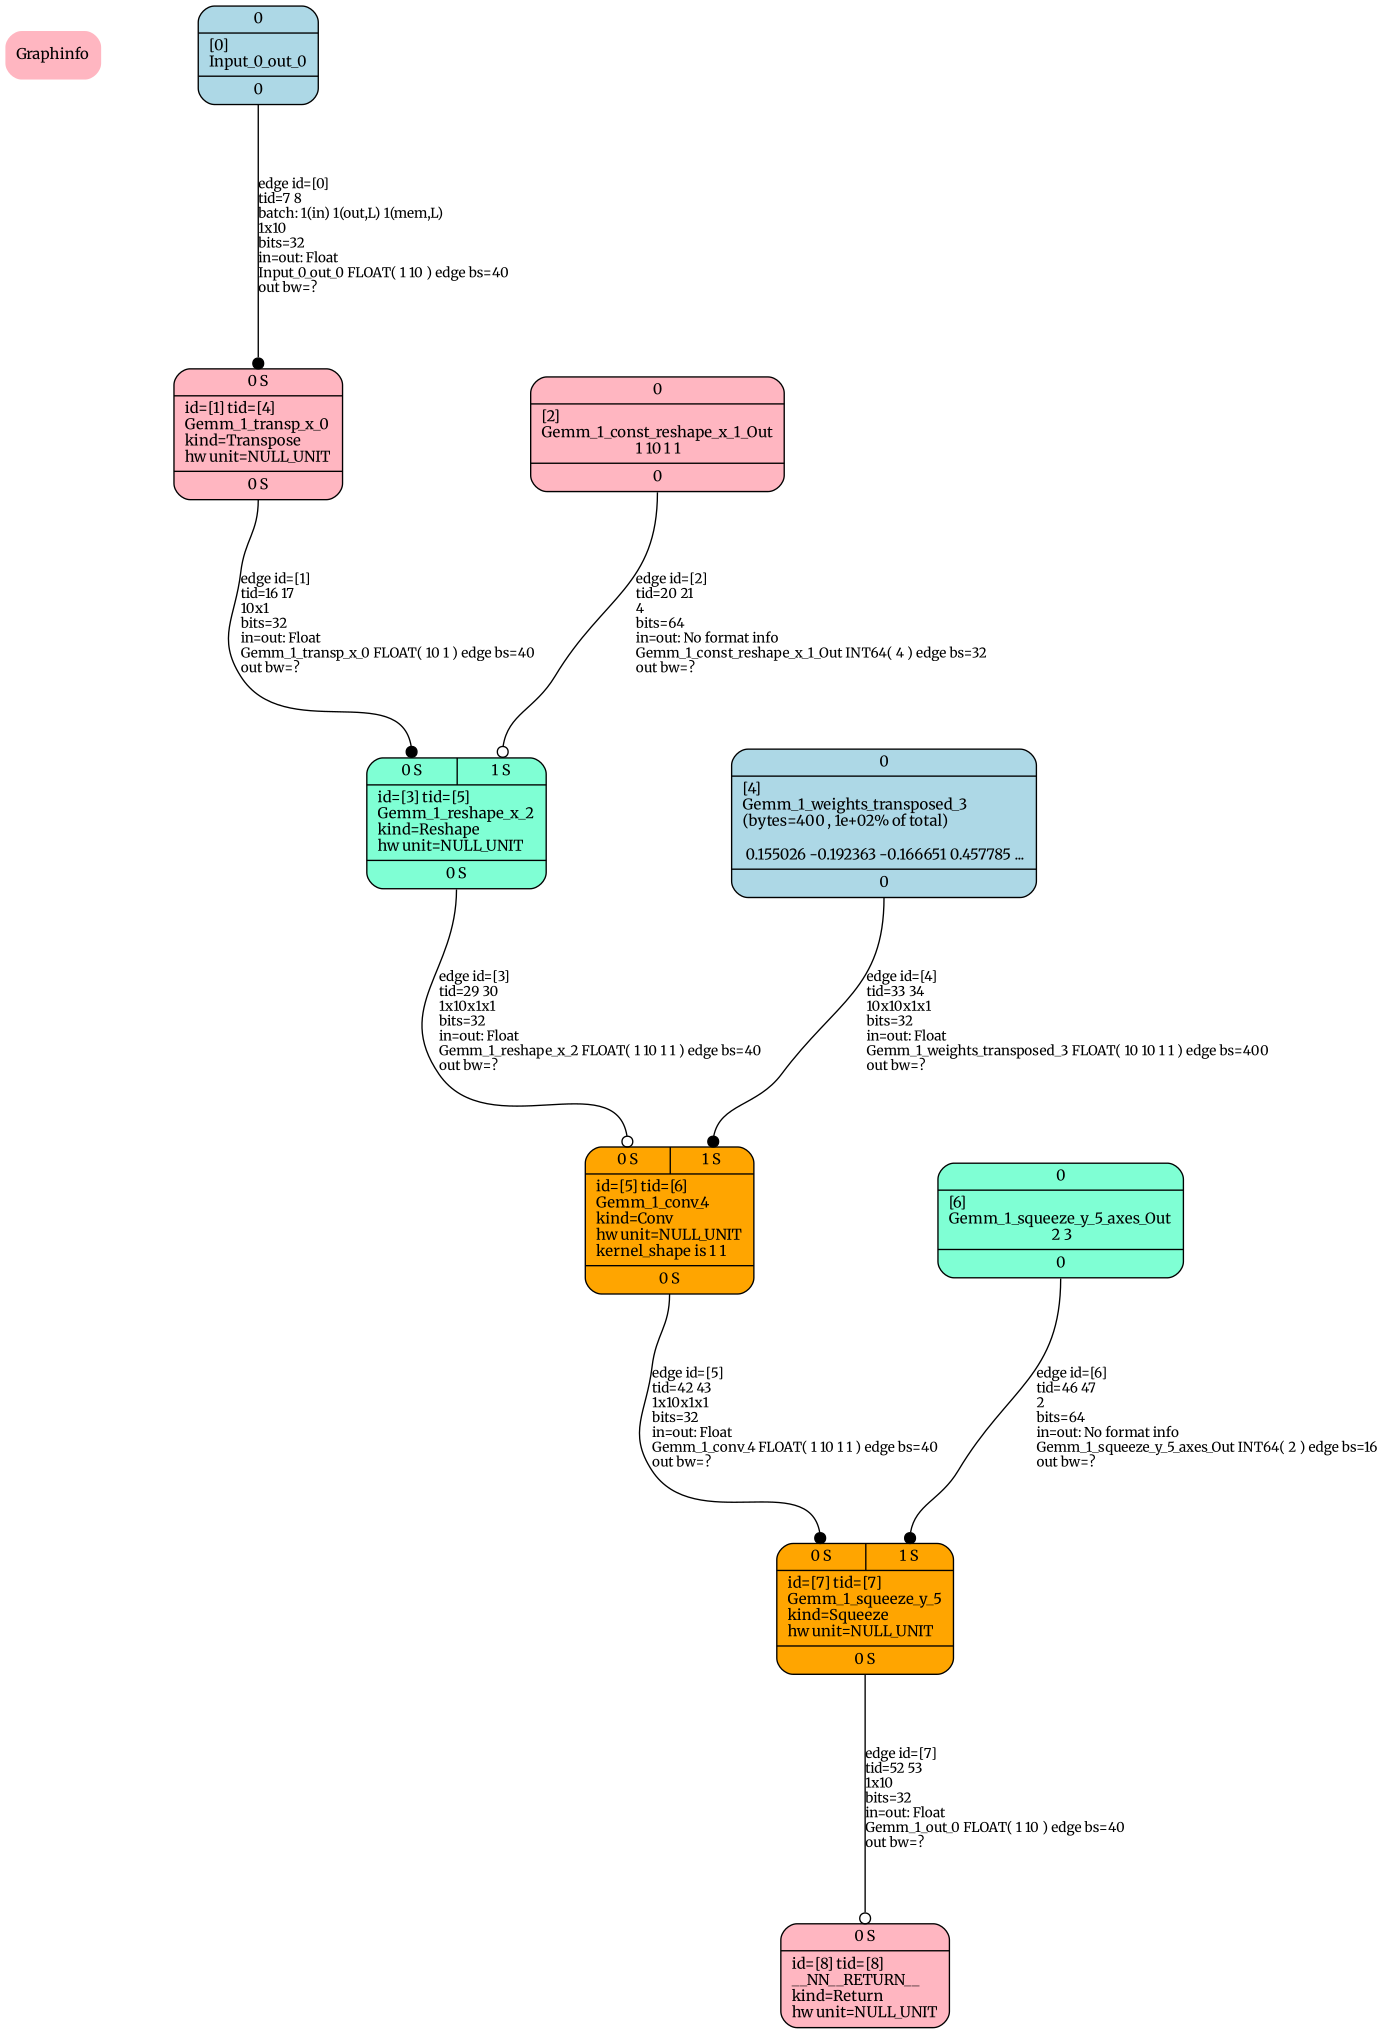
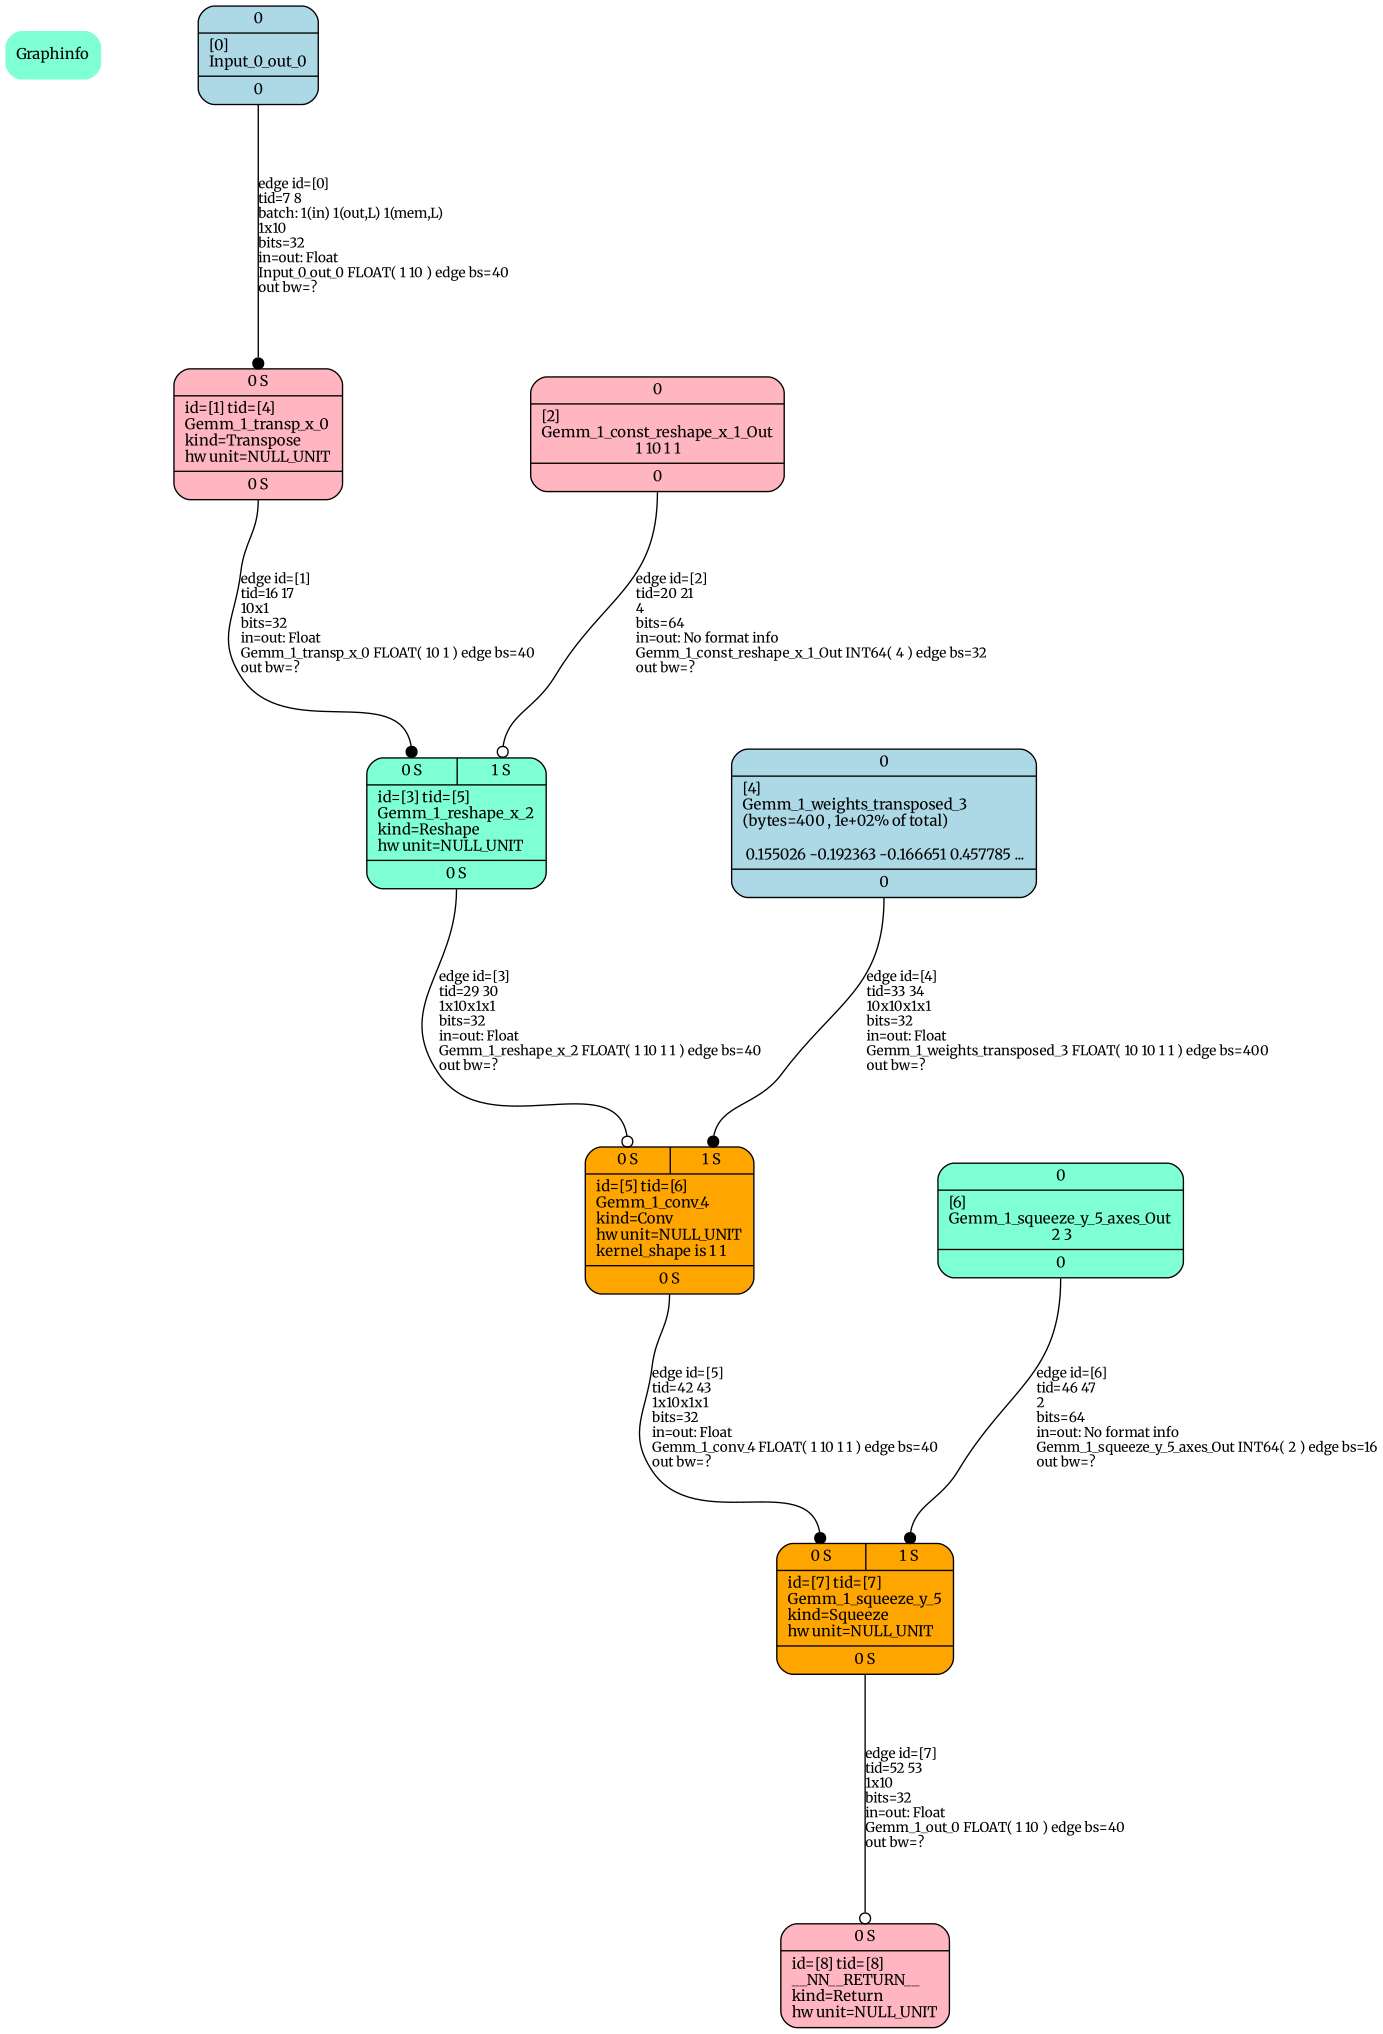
(53, 55) -> (53, 55)
